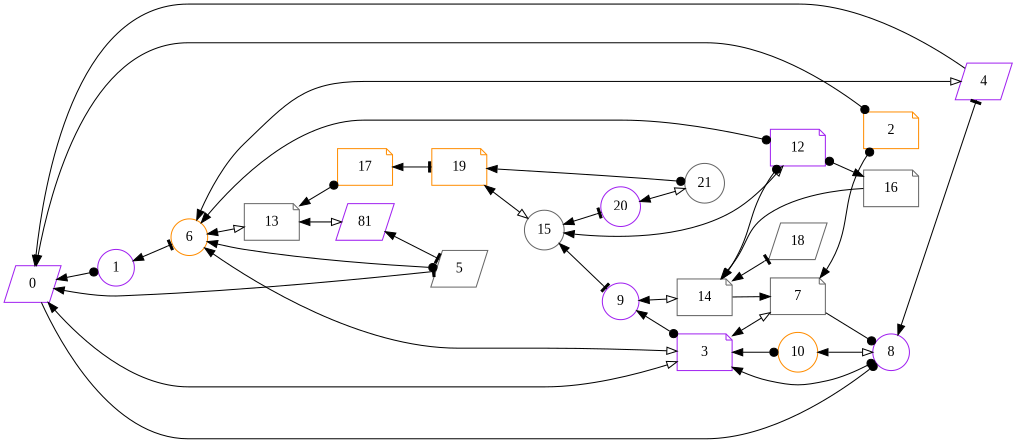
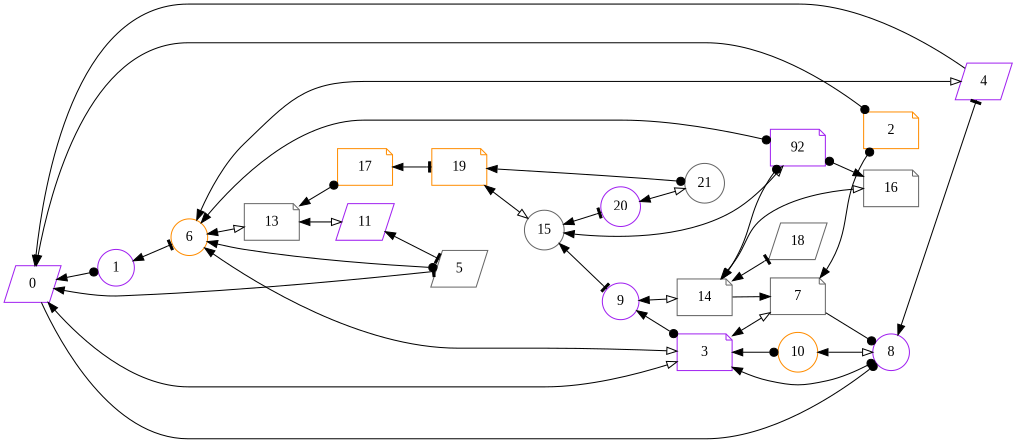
(798, 148) -> (798, 148)
none -> (776, 209)
(365, 222) -> (365, 222)
